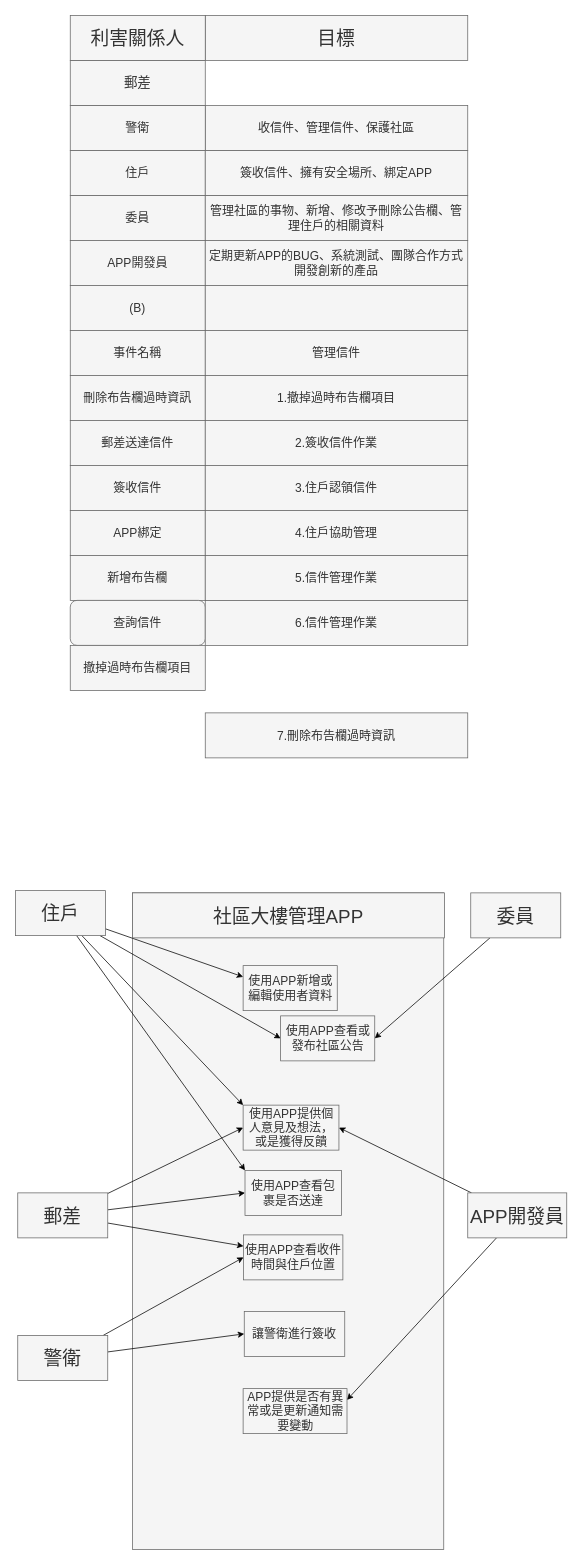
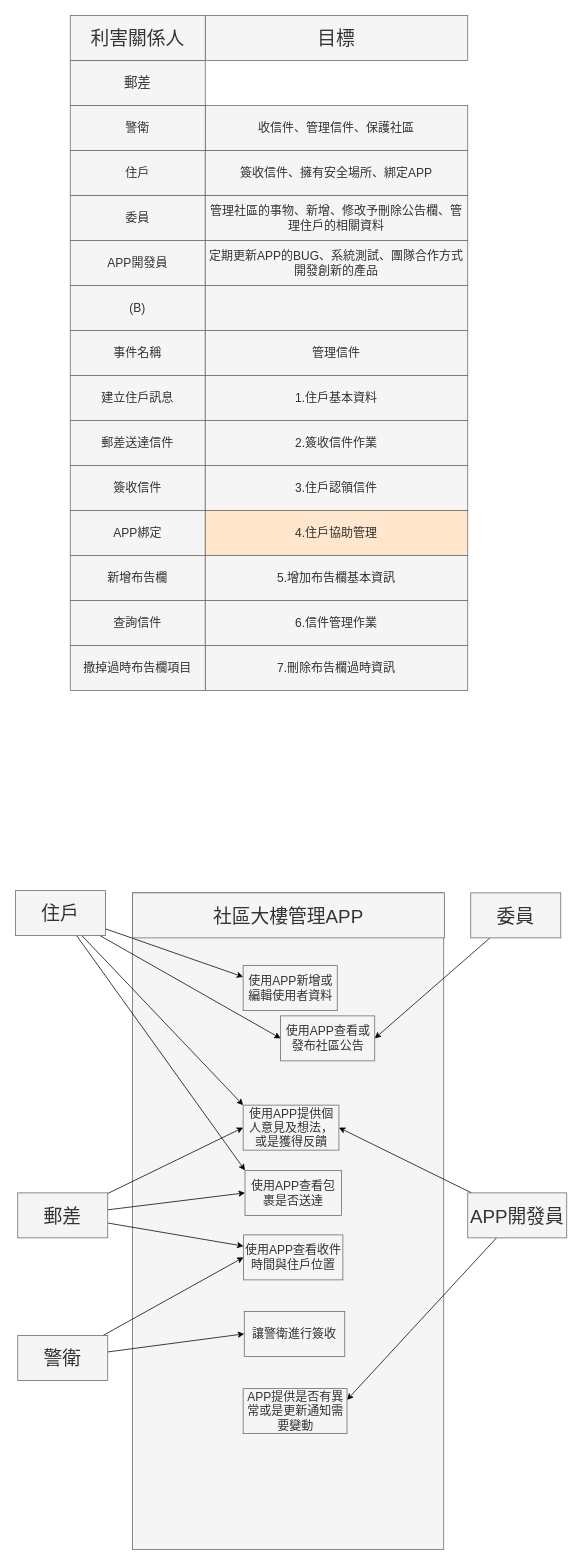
(138, 398) -> (138, 398)
(336, 398) -> (336, 398)
(336, 533) -> (336, 533)
(336, 578) -> (336, 578)
(138, 623) -> (138, 623)
(336, 735) -> (336, 668)
